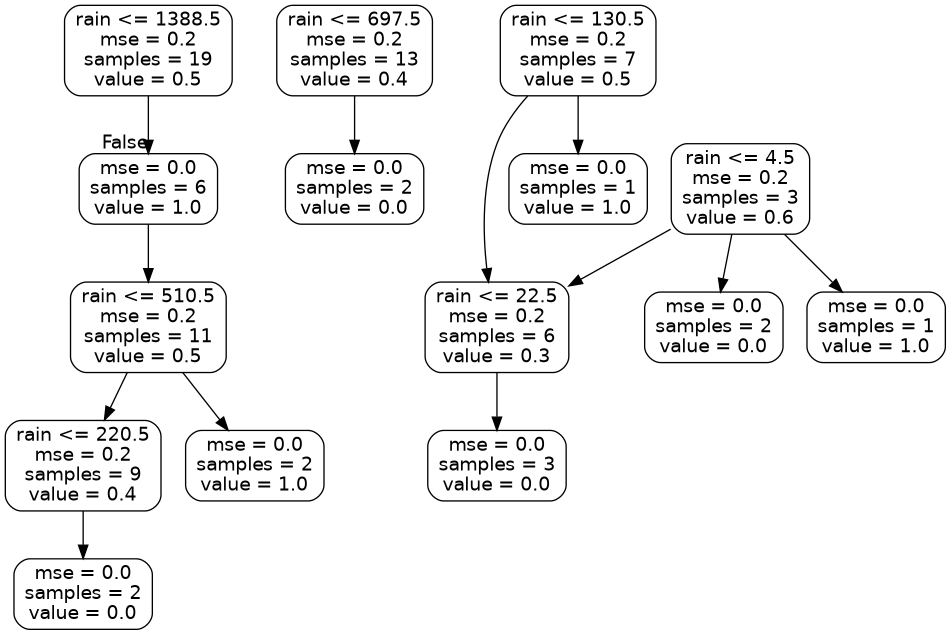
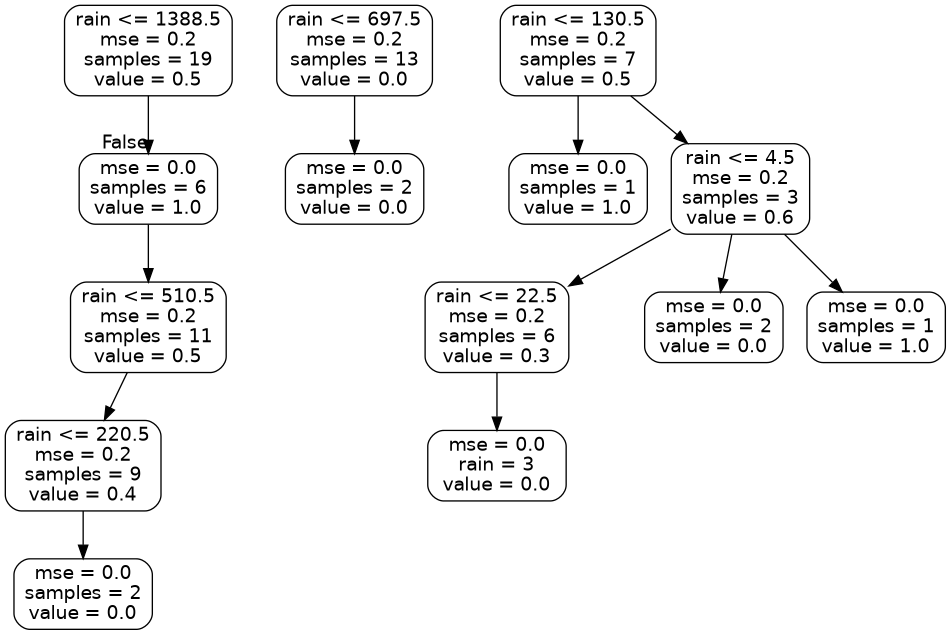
(355, 51) -> (355, 51)
(488, 177) -> (654, 115)
(255, 466) -> none
(497, 466) -> (497, 466)
